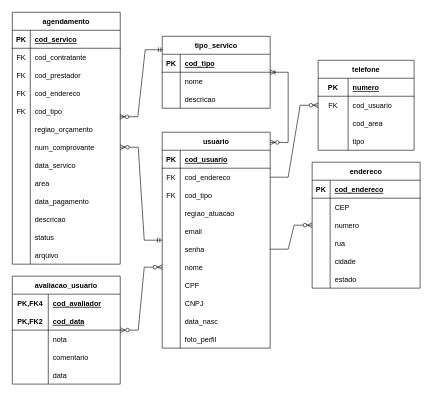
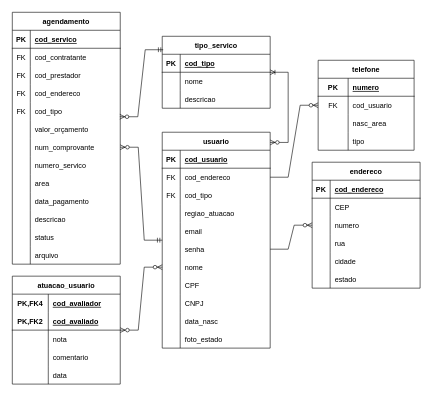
(369, 124) -> (371, 124)
(66, 130) -> (64, 130)
(58, 166) -> (62, 166)
(66, 286) -> (66, 286)
(69, 322) -> (75, 322)
(205, 340) -> (207, 340)
